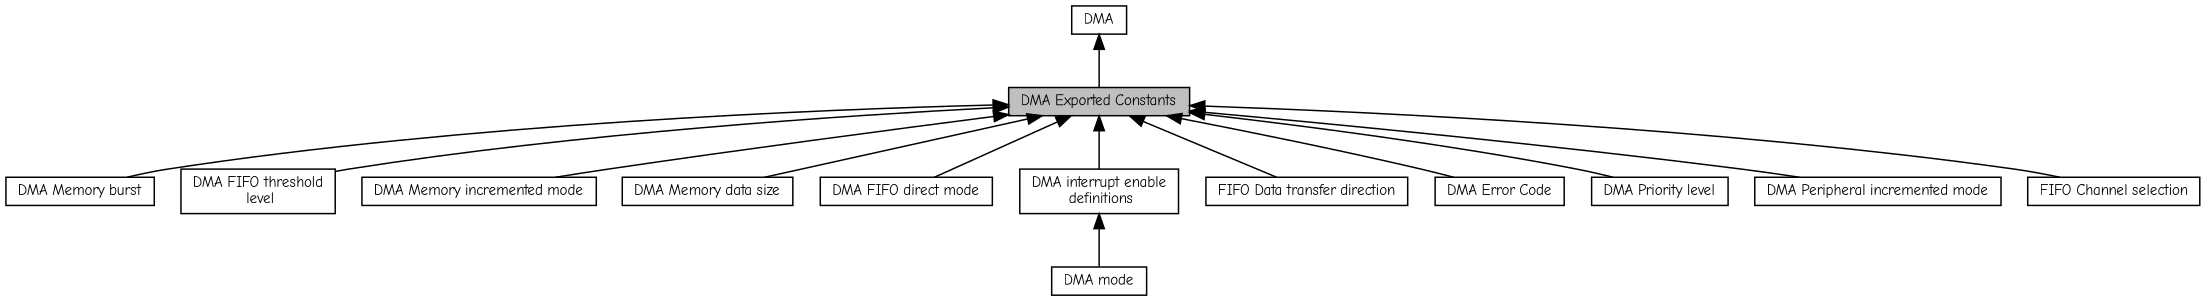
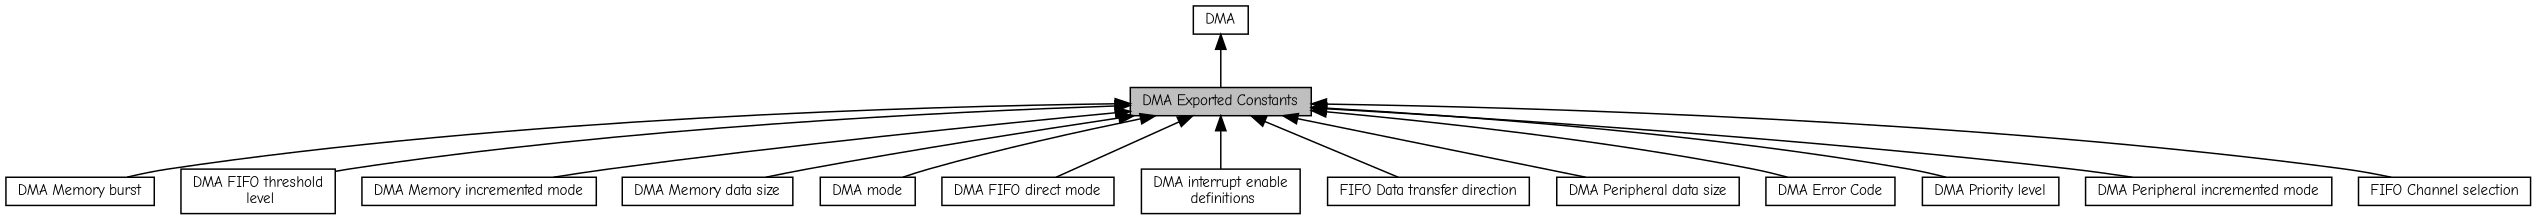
none -> (1648, 191)
(1099, 248) -> (1021, 145)
